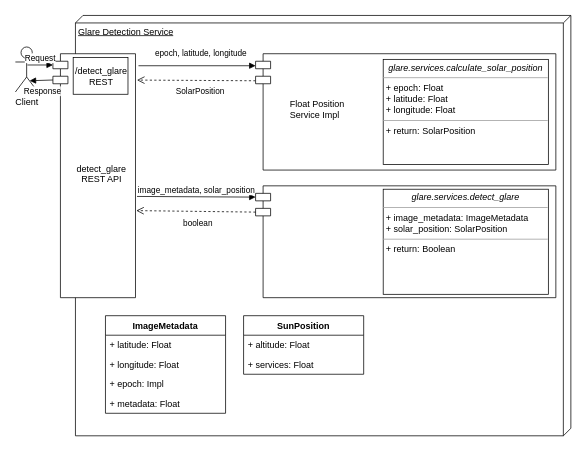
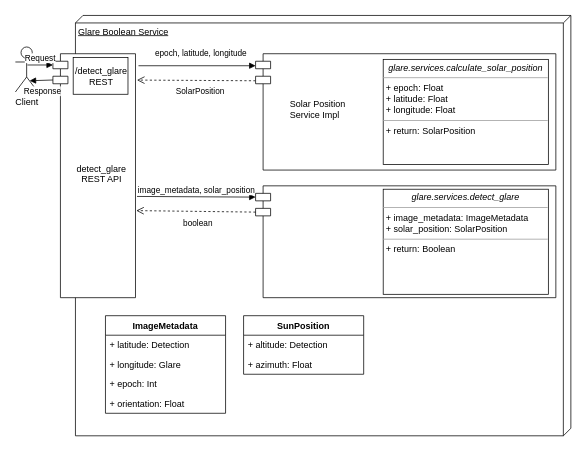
(130, 32) -> (125, 32)
(320, 104) -> (320, 104)
(145, 345) -> (155, 345)
(283, 345) -> (293, 345)
(148, 365) -> (148, 365)
(284, 365) -> (282, 365)
(138, 384) -> (136, 384)
(148, 404) -> (153, 404)
